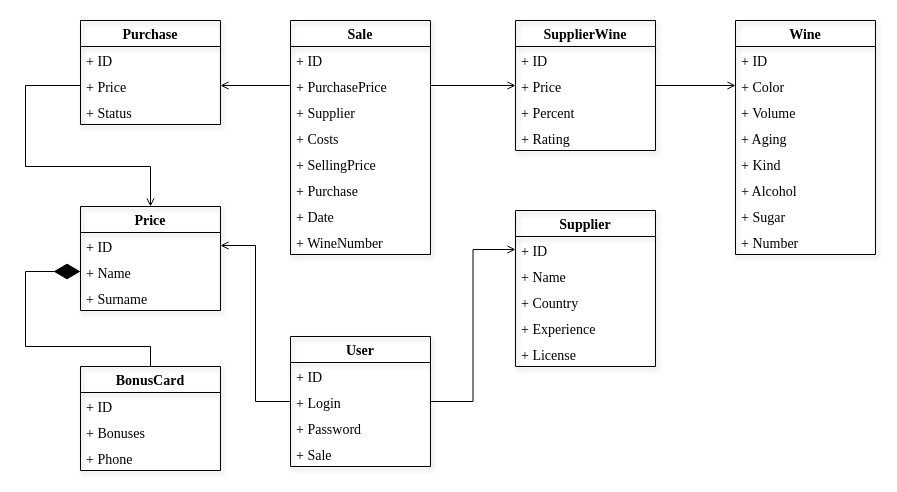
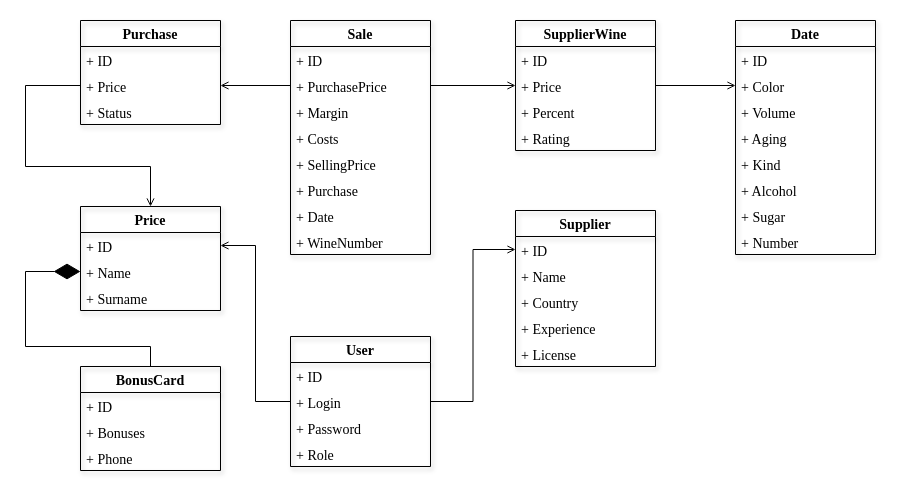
(805, 34) -> (805, 34)
(330, 113) -> (324, 113)
(316, 455) -> (316, 455)
